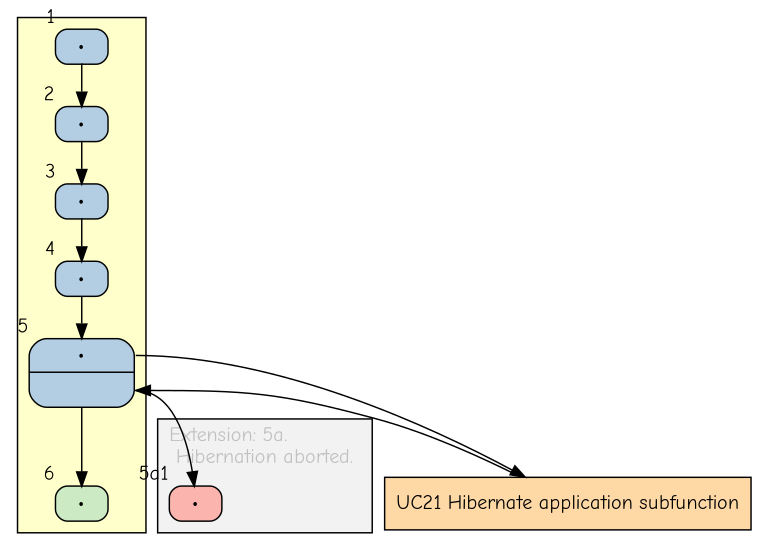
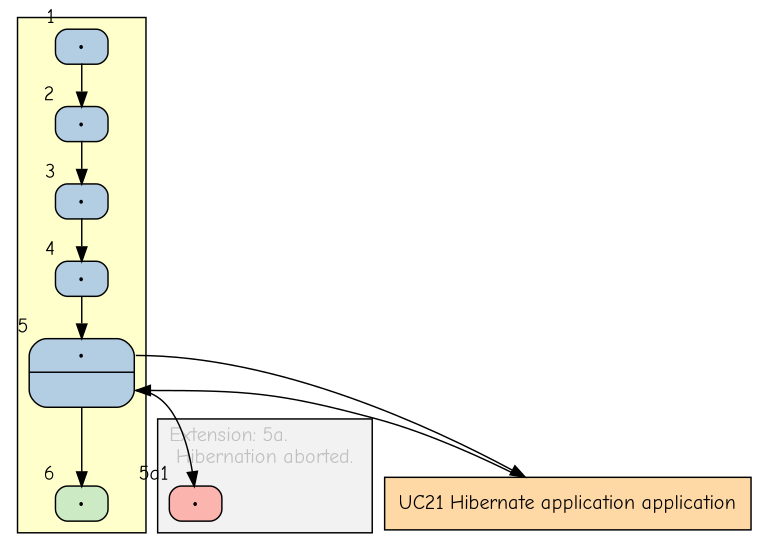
(568, 504) -> (568, 504)
